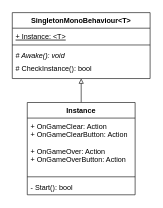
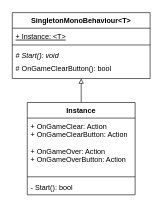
(42, 55) -> (42, 55)
(58, 68) -> (65, 68)
